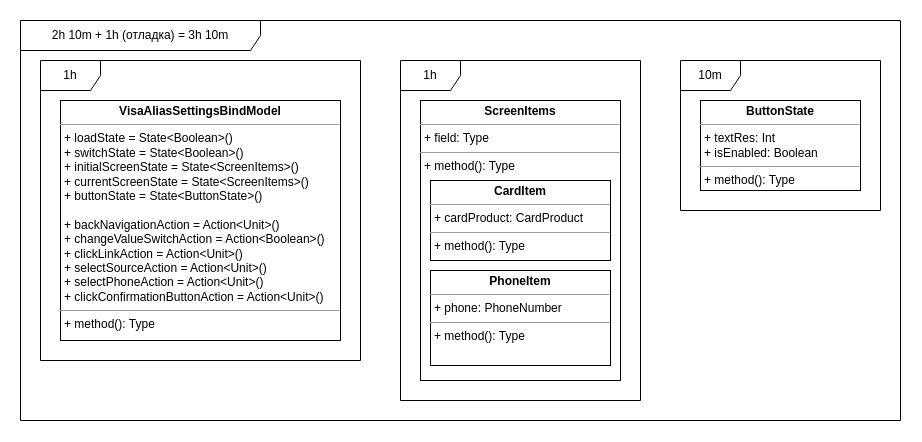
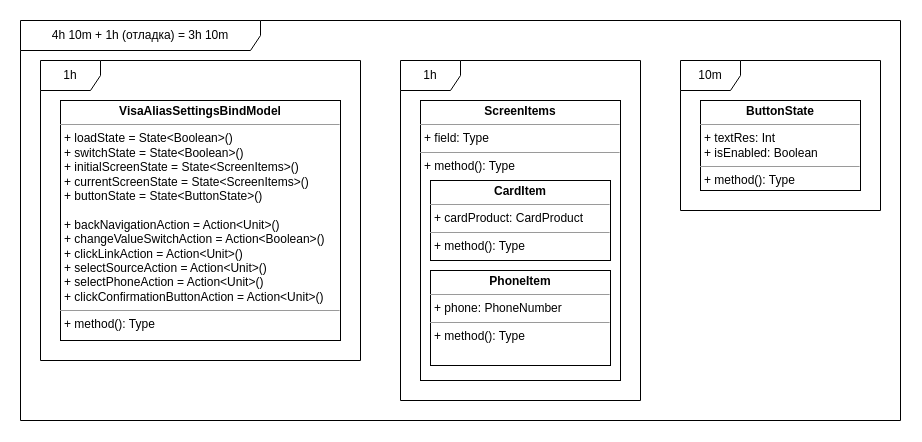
(141, 36) -> (141, 36)
